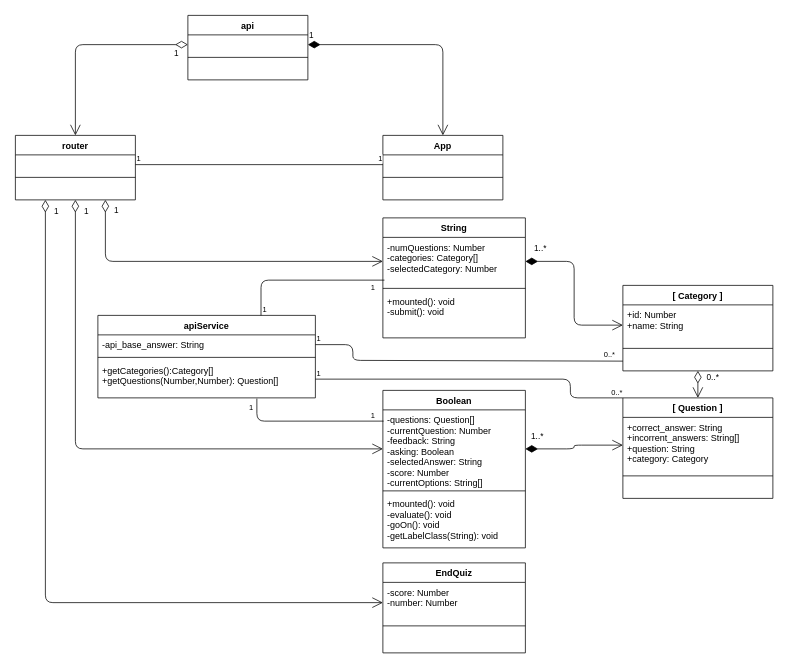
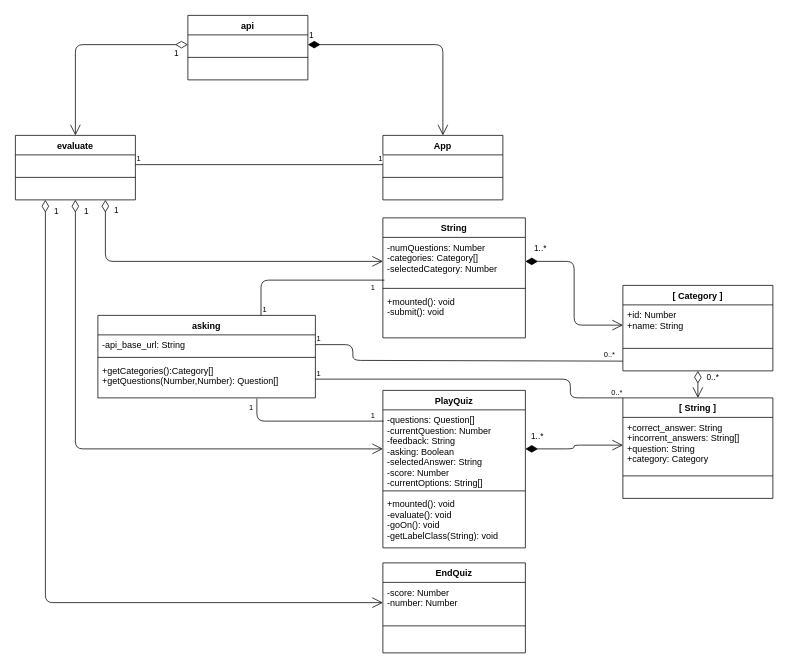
(75, 146) -> (75, 146)
(206, 326) -> (206, 326)
(158, 345) -> (149, 345)
(454, 401) -> (454, 401)
(698, 408) -> (698, 408)
